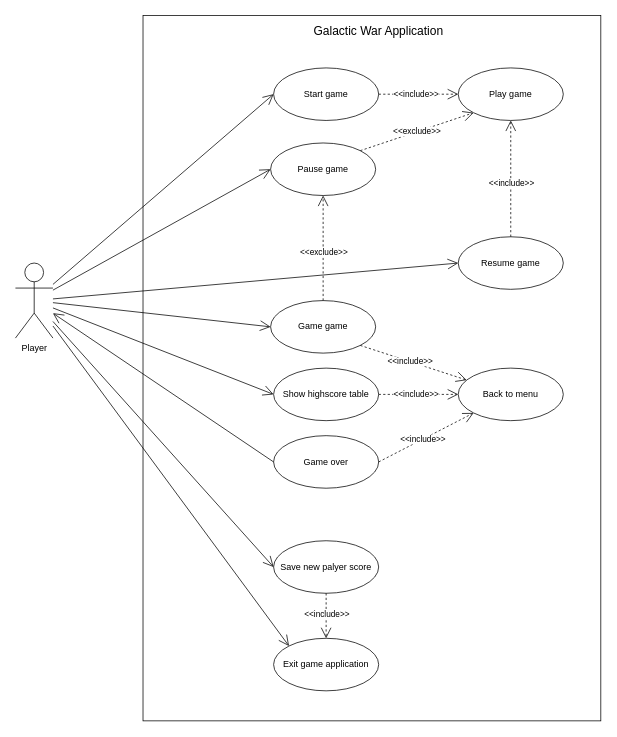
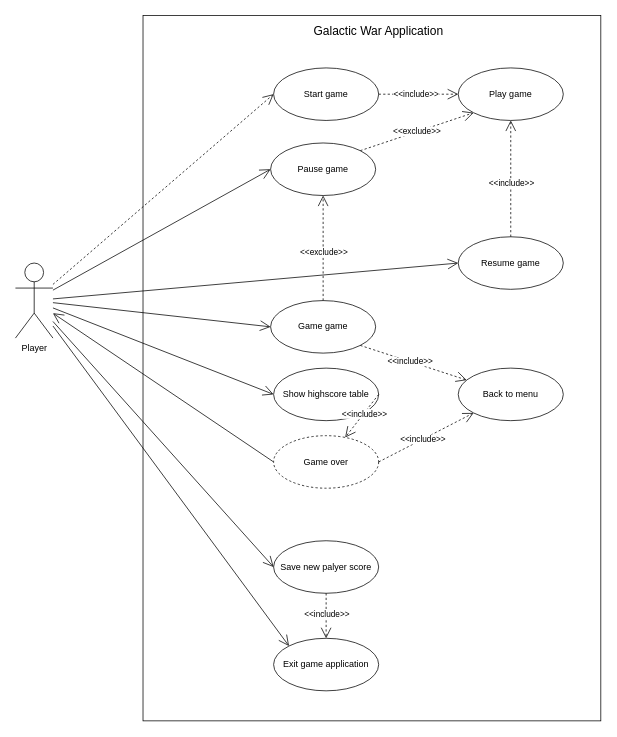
(162, 190) -> (162, 190)
(417, 394) -> (362, 415)
(326, 462) -> (326, 462)
